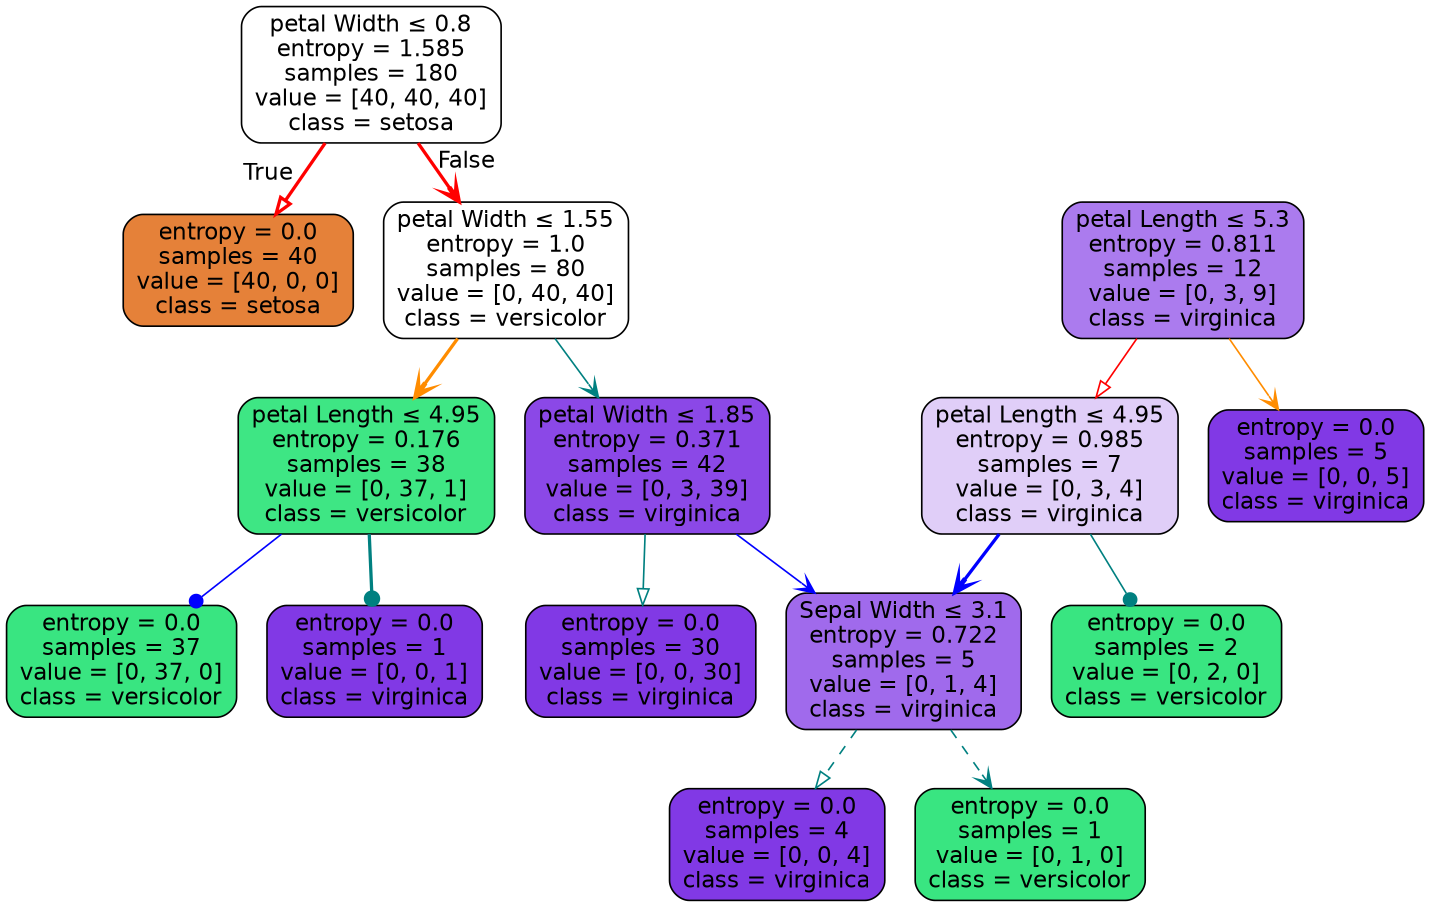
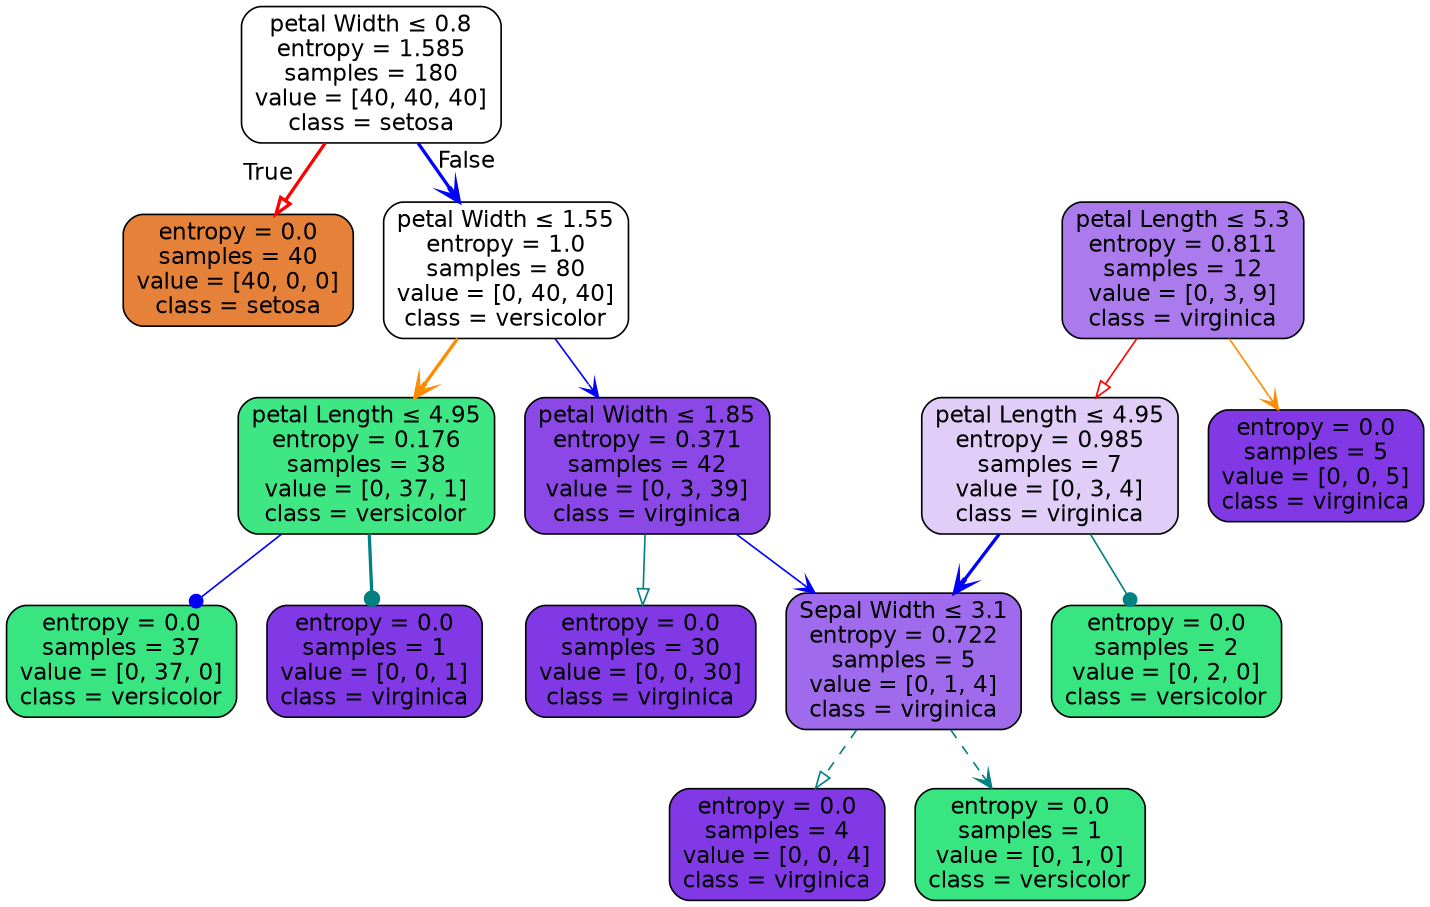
(434, 166) -> (434, 166)
(572, 361) -> (572, 361)
